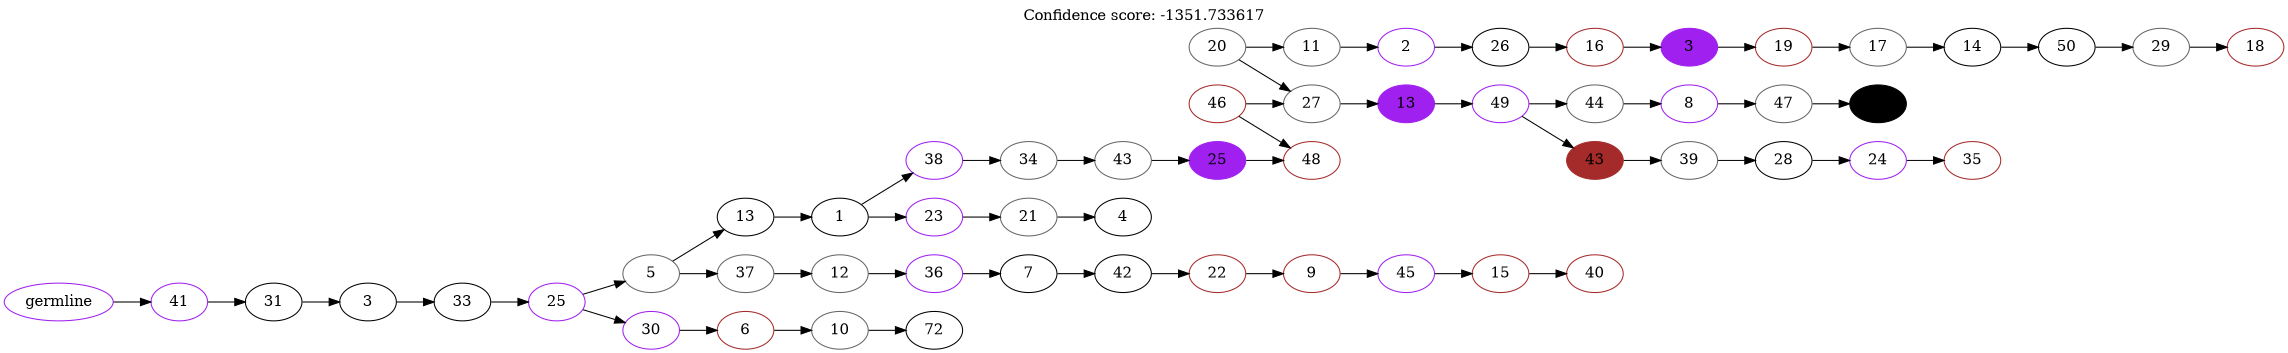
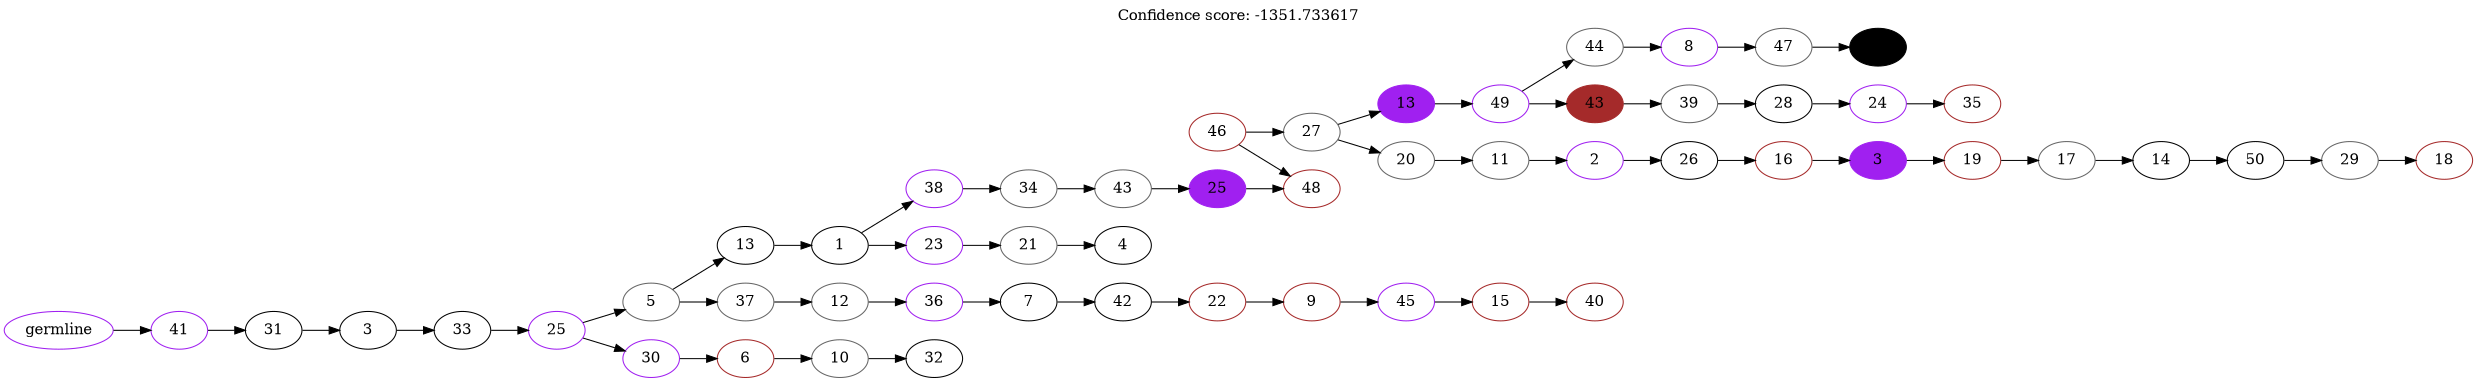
(1260, 73) -> (1354, 145)
(934, 330) -> (934, 359)
